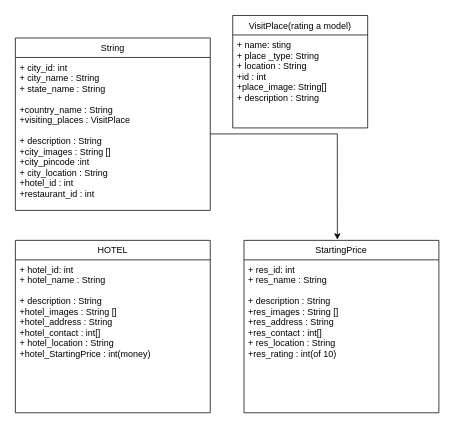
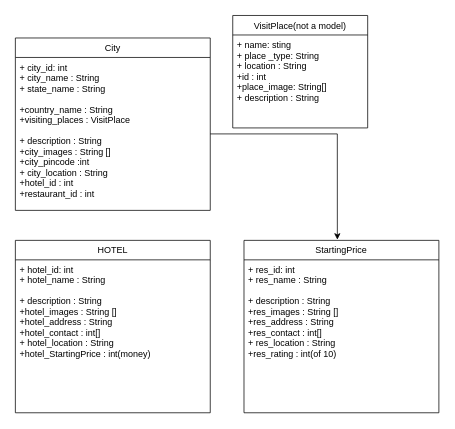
(300, 26) -> (300, 26)
(113, 48) -> (113, 48)
